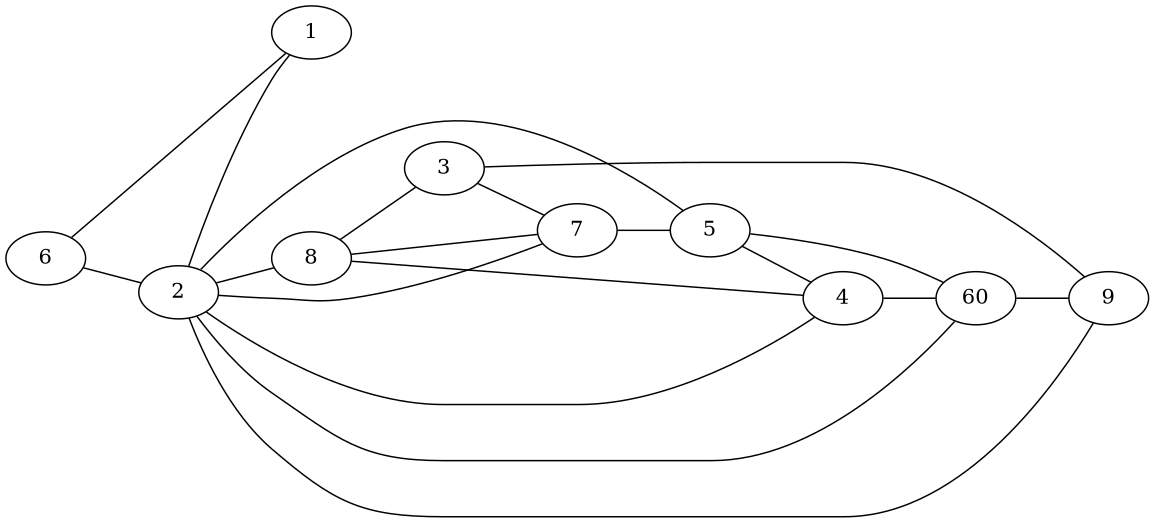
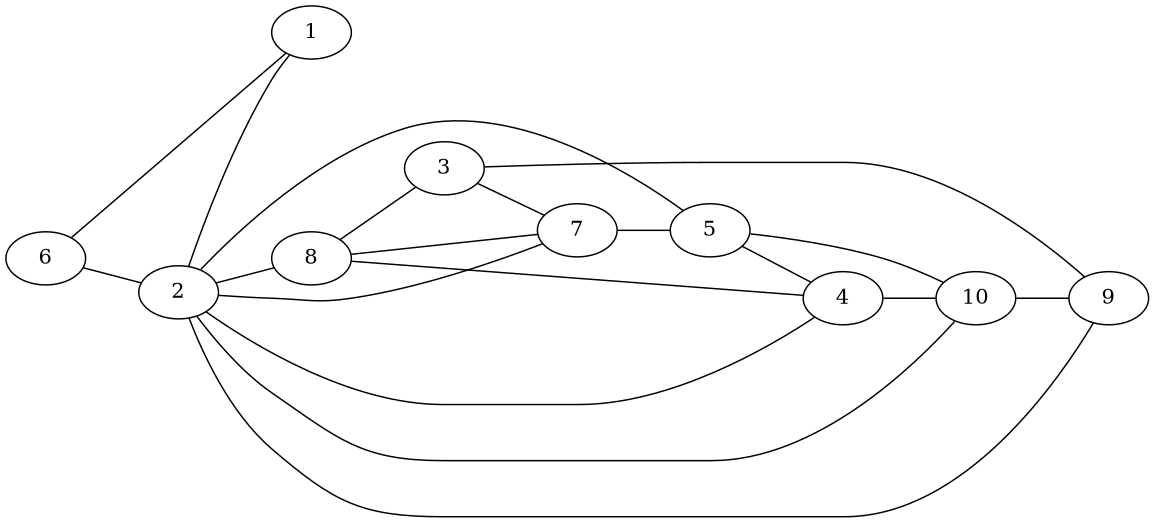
(976, 298) -> (976, 298)
